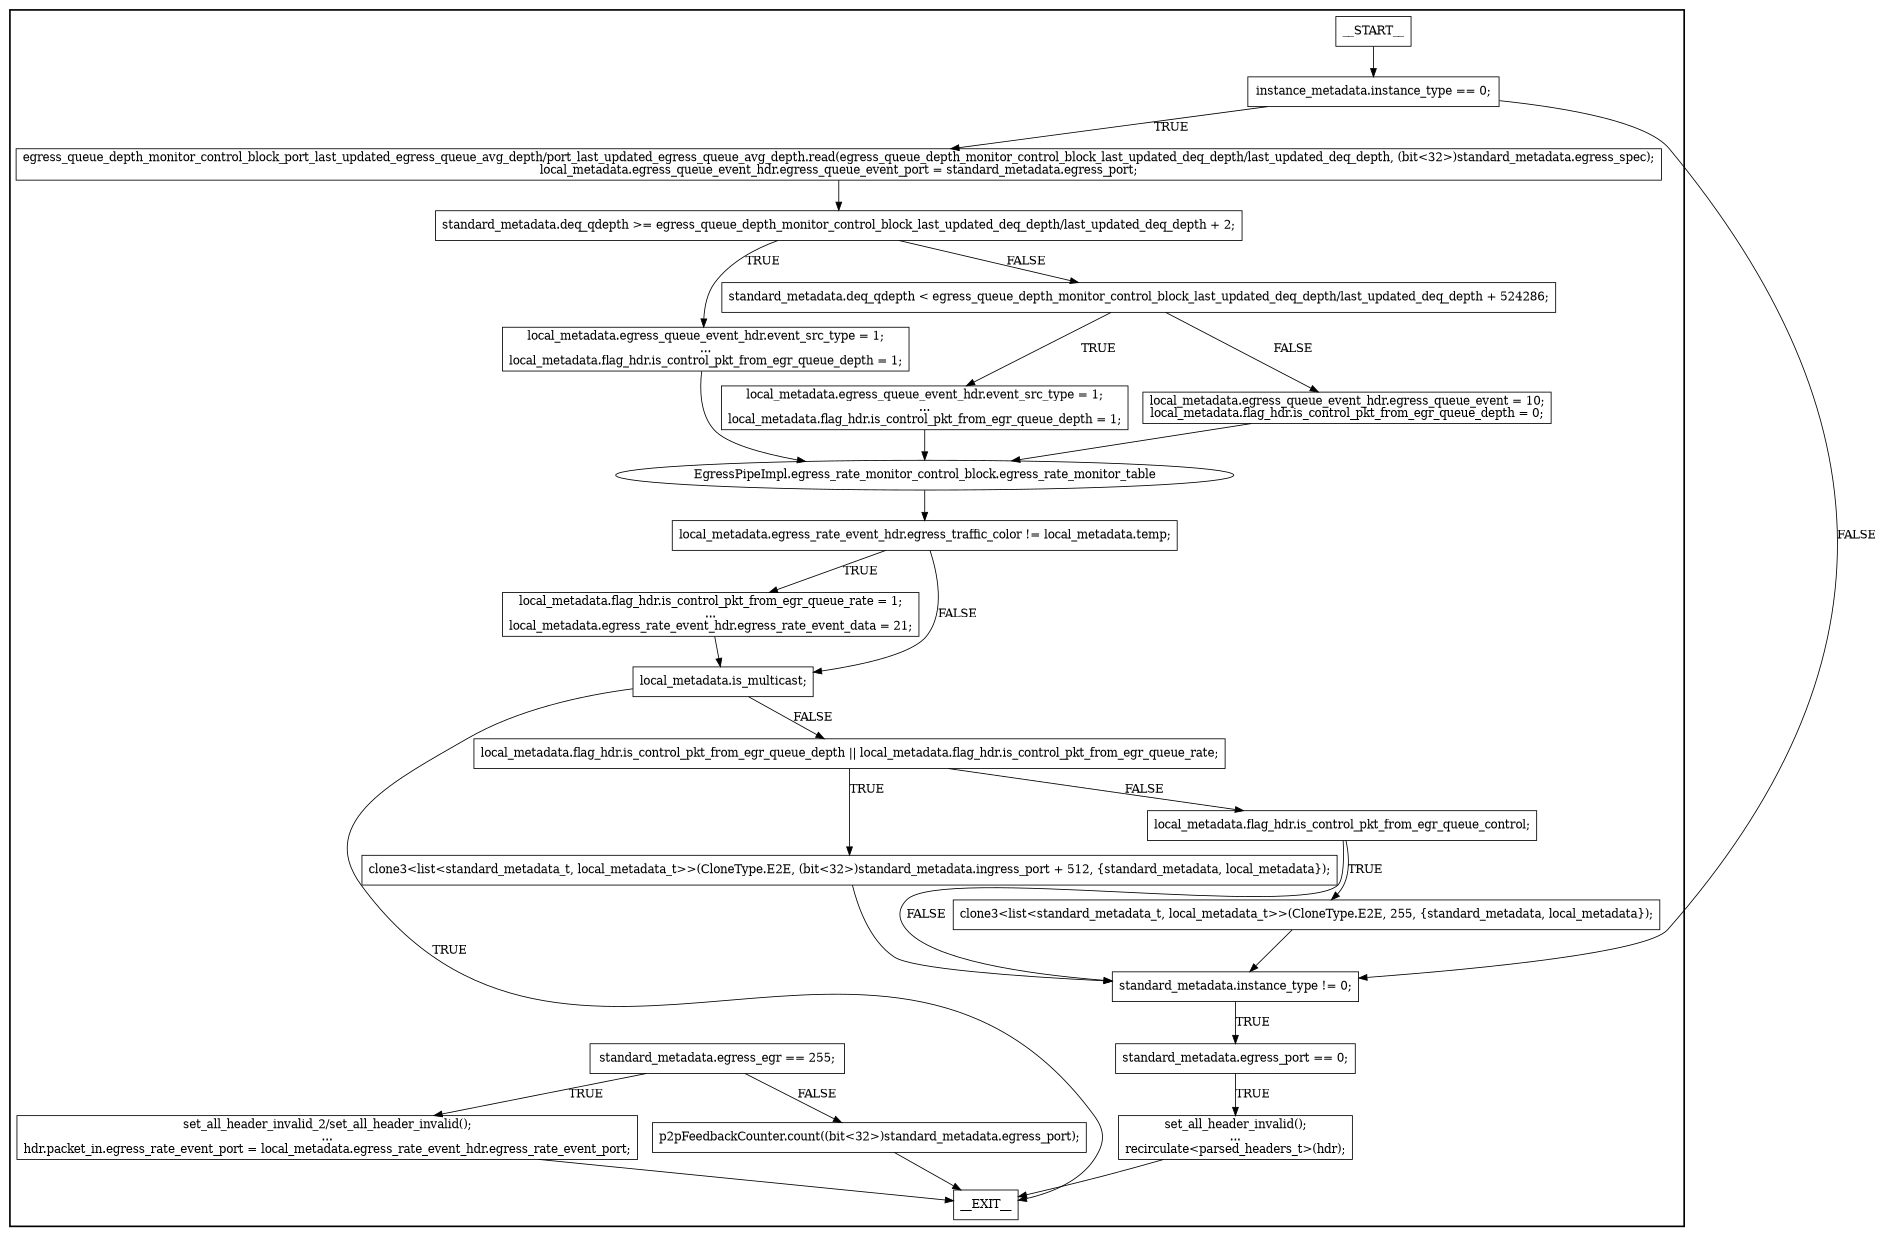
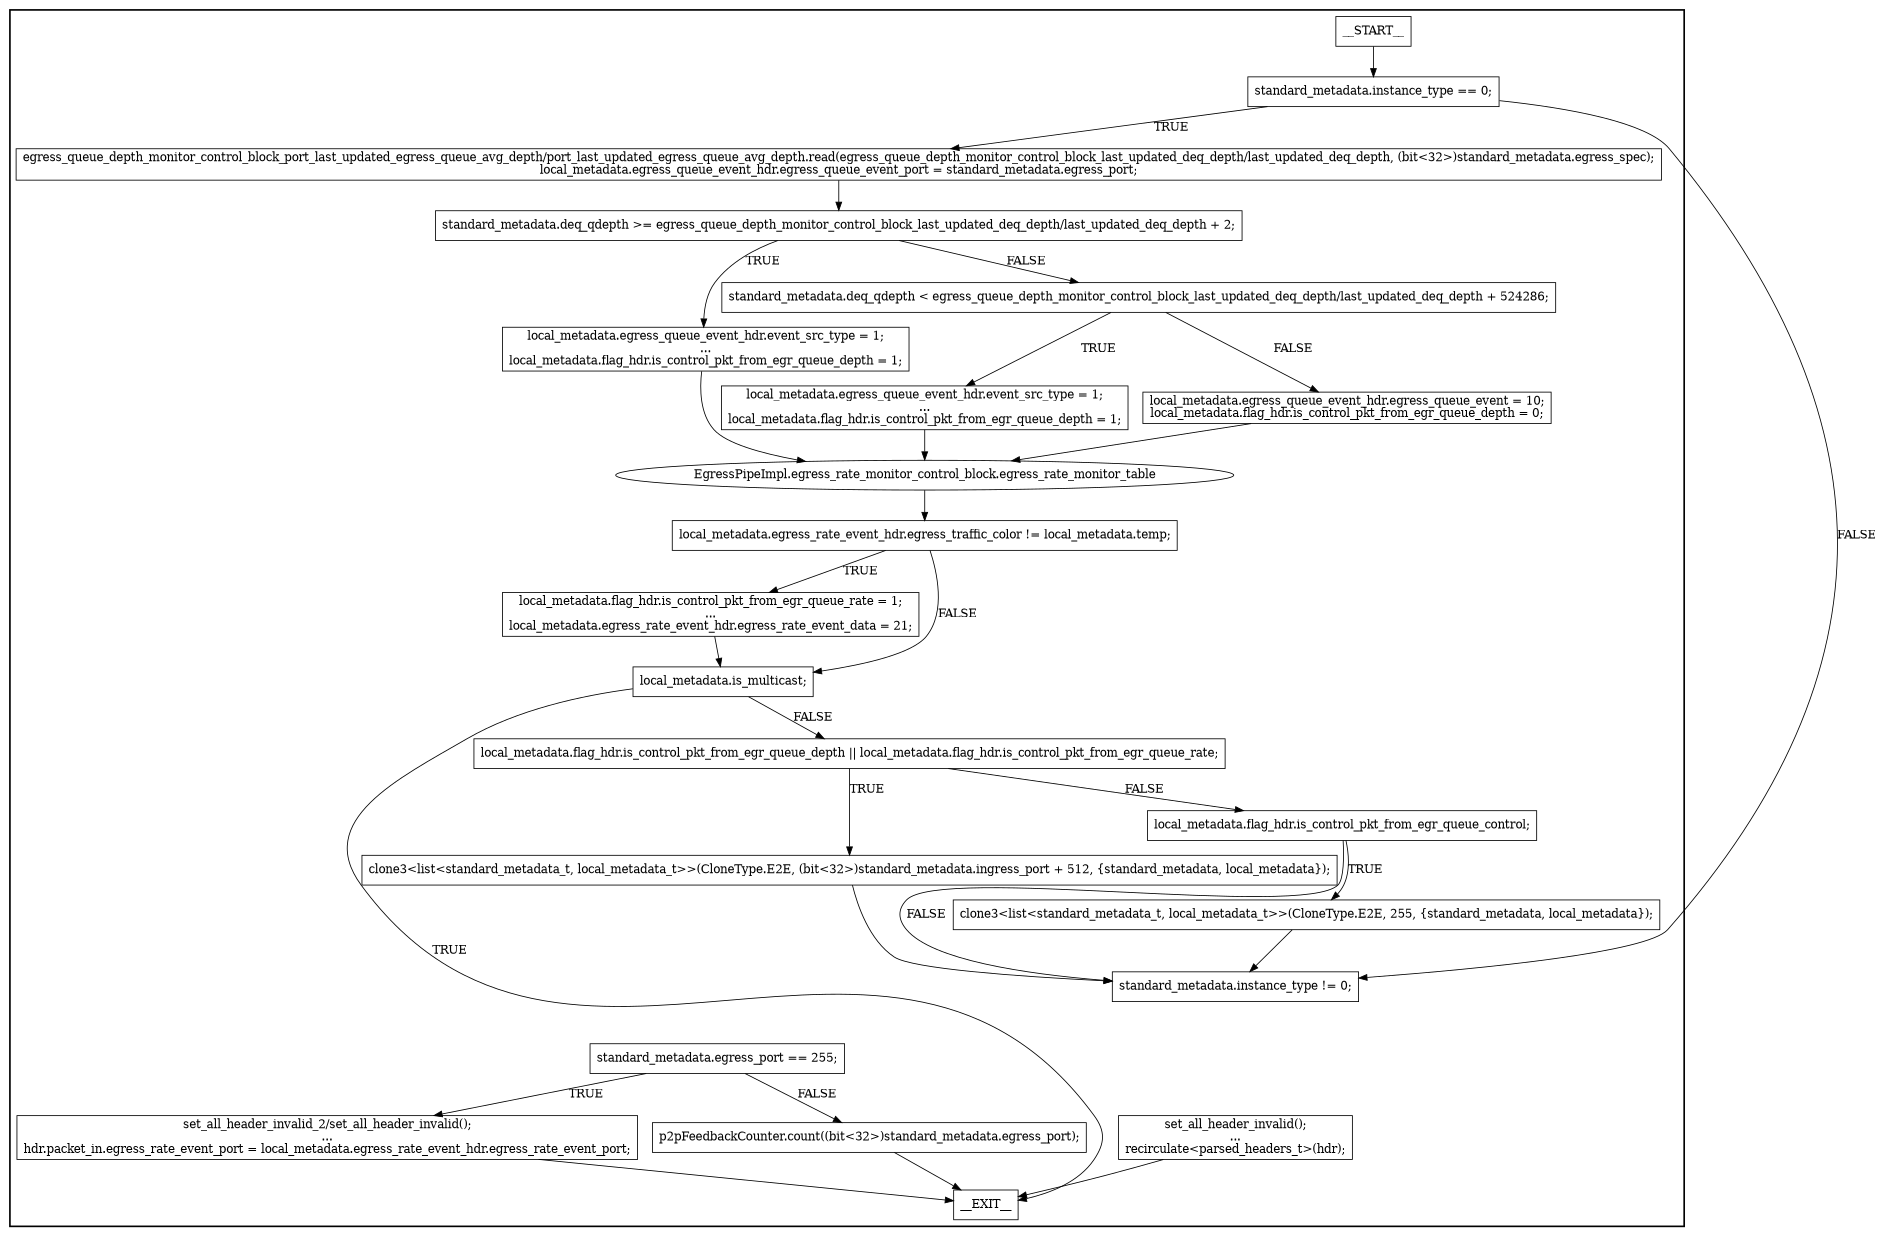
(1373, 92) -> (1373, 92)
(717, 1059) -> (717, 1059)
(1235, 1059) -> none
